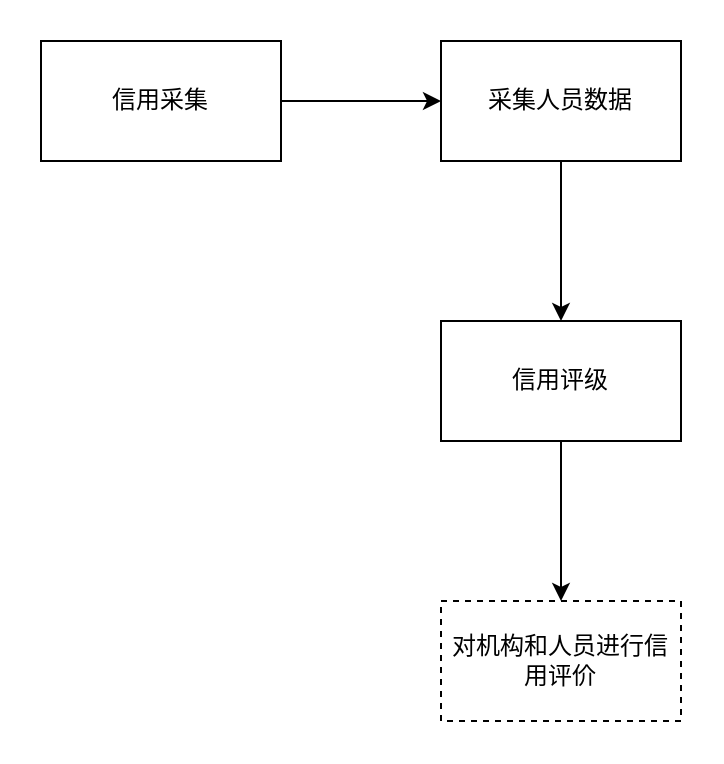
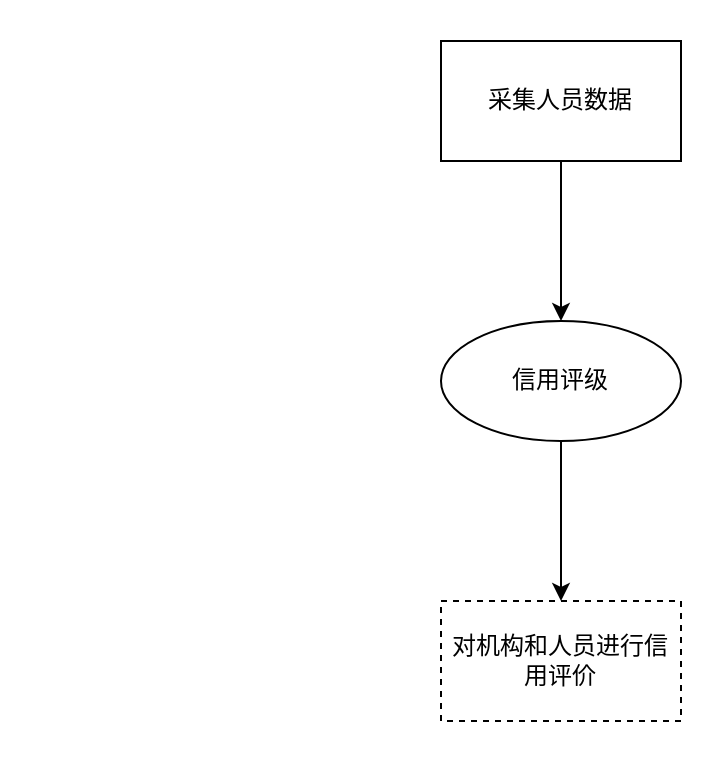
(161, 101) -> none
(354, 101) -> none
(561, 381) -> (561, 381)
